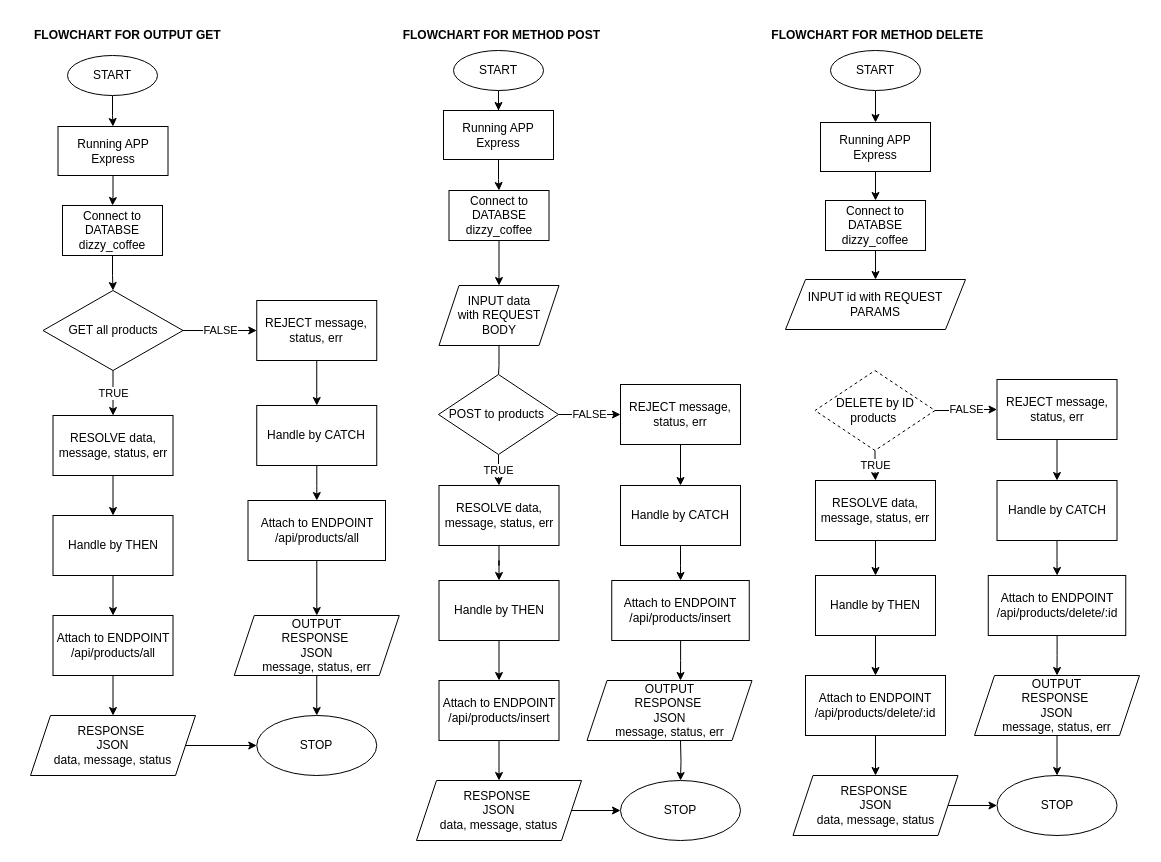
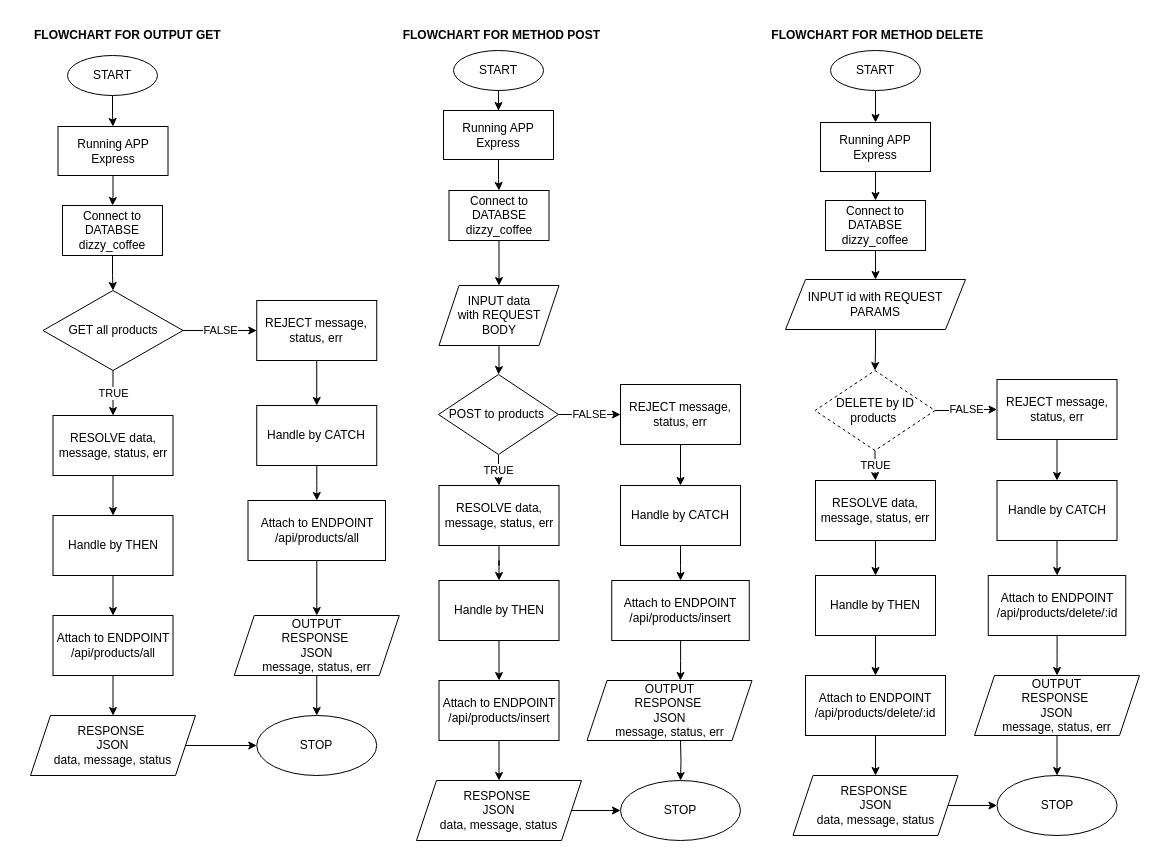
none -> (876, 347)
(499, 368) -> (499, 366)
